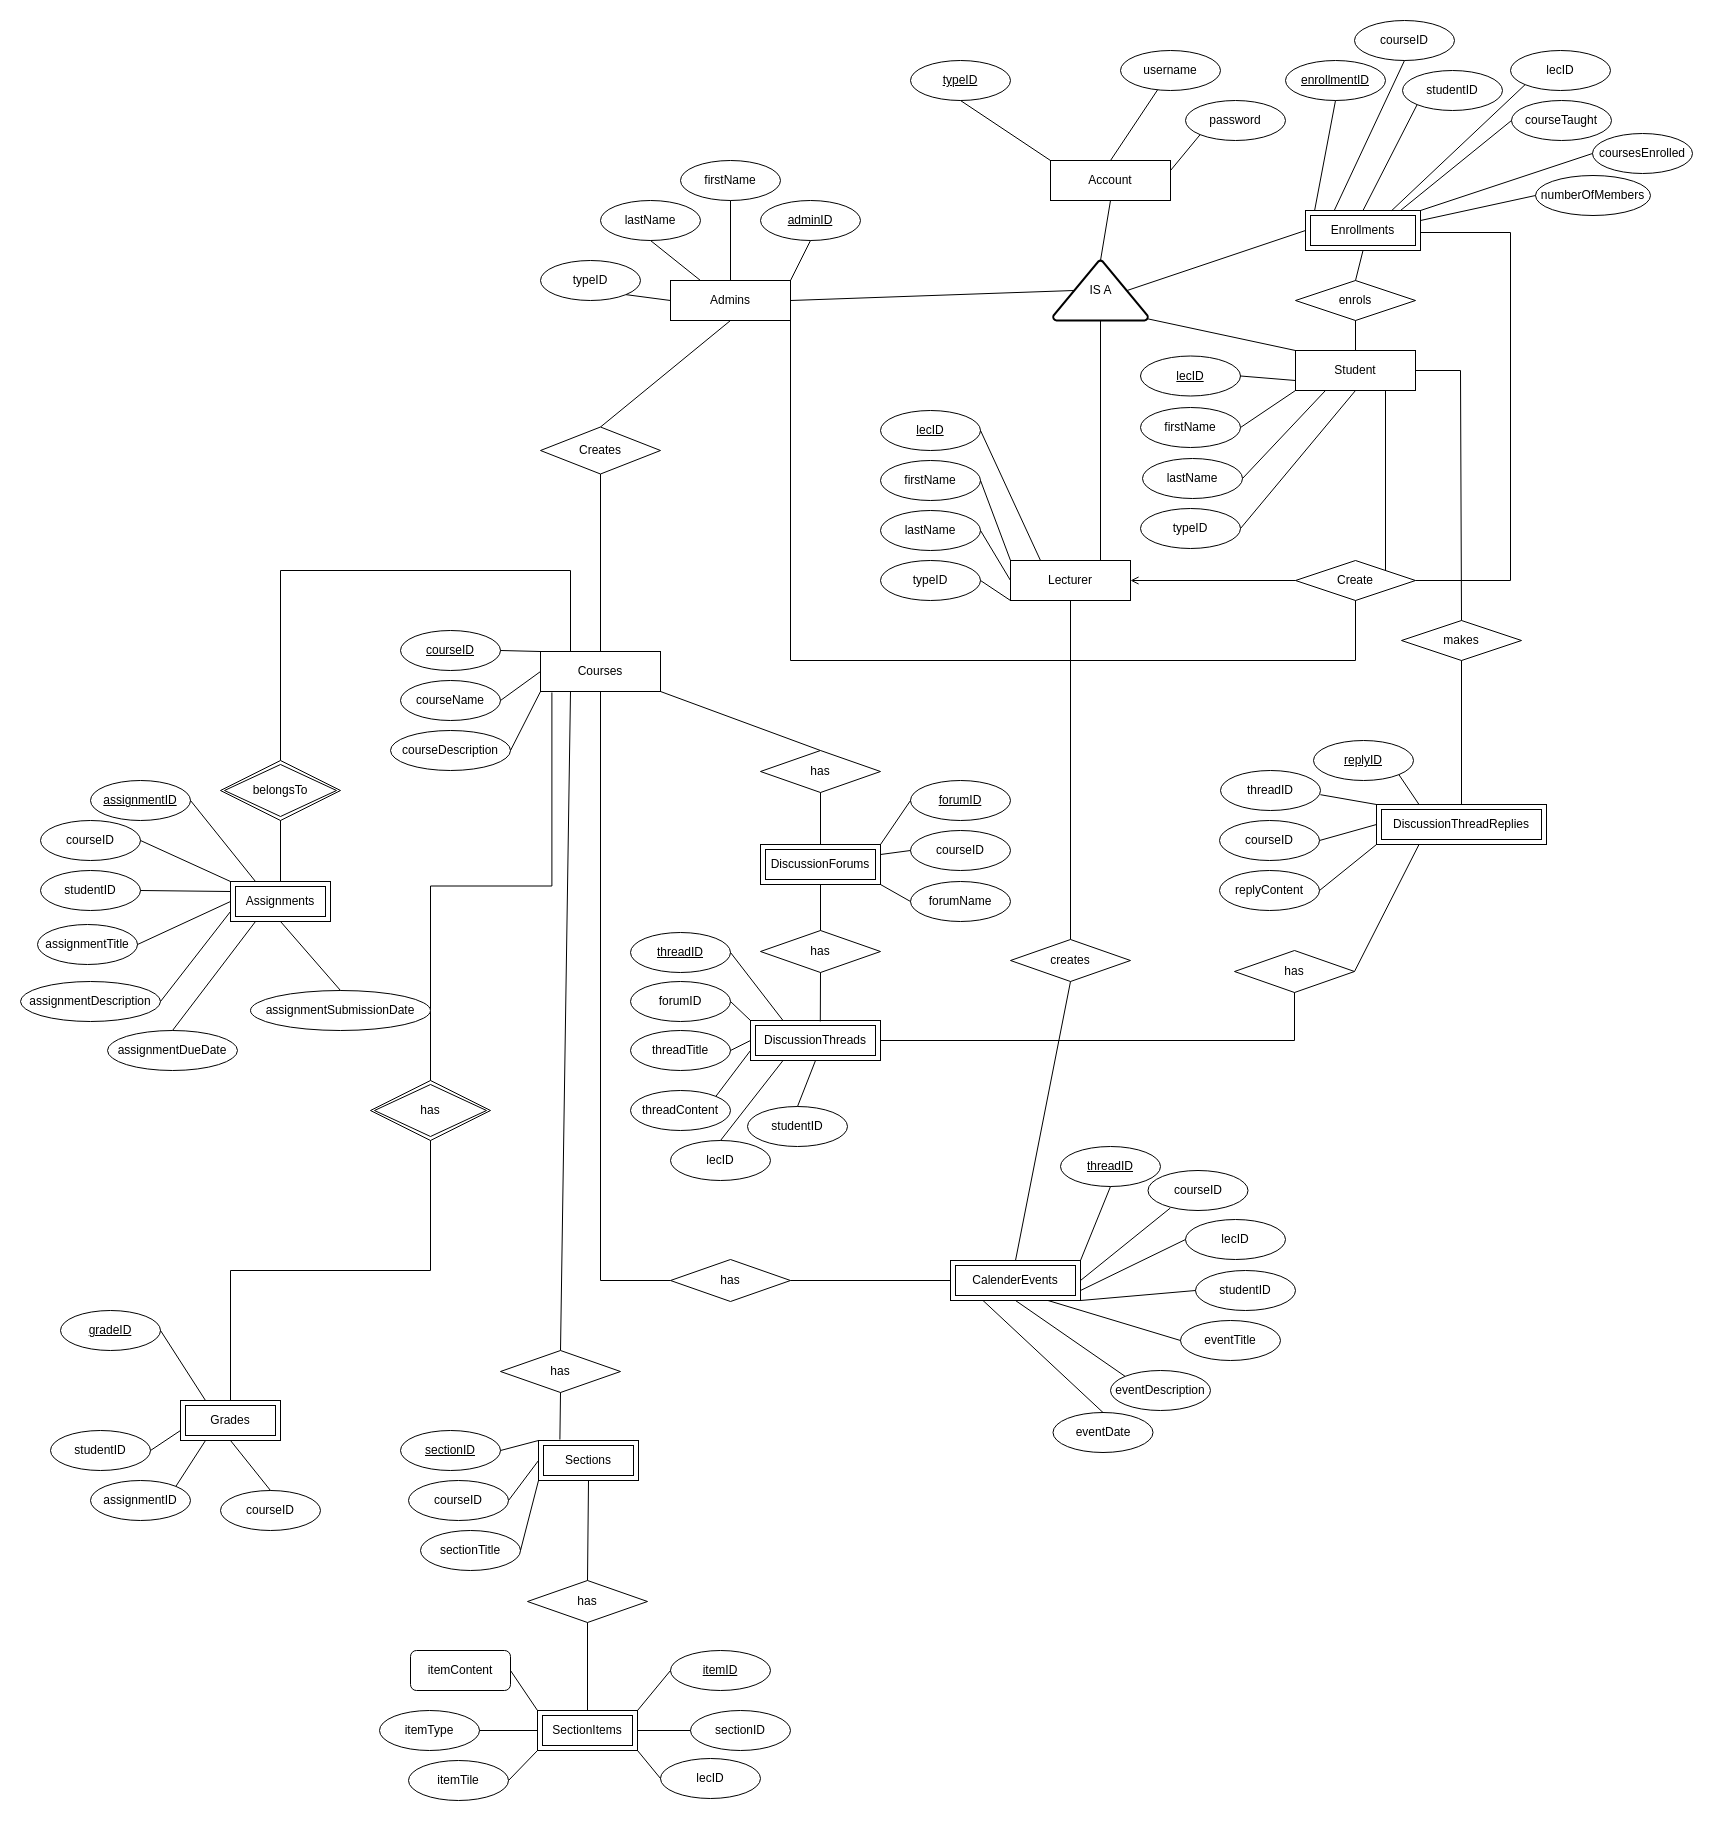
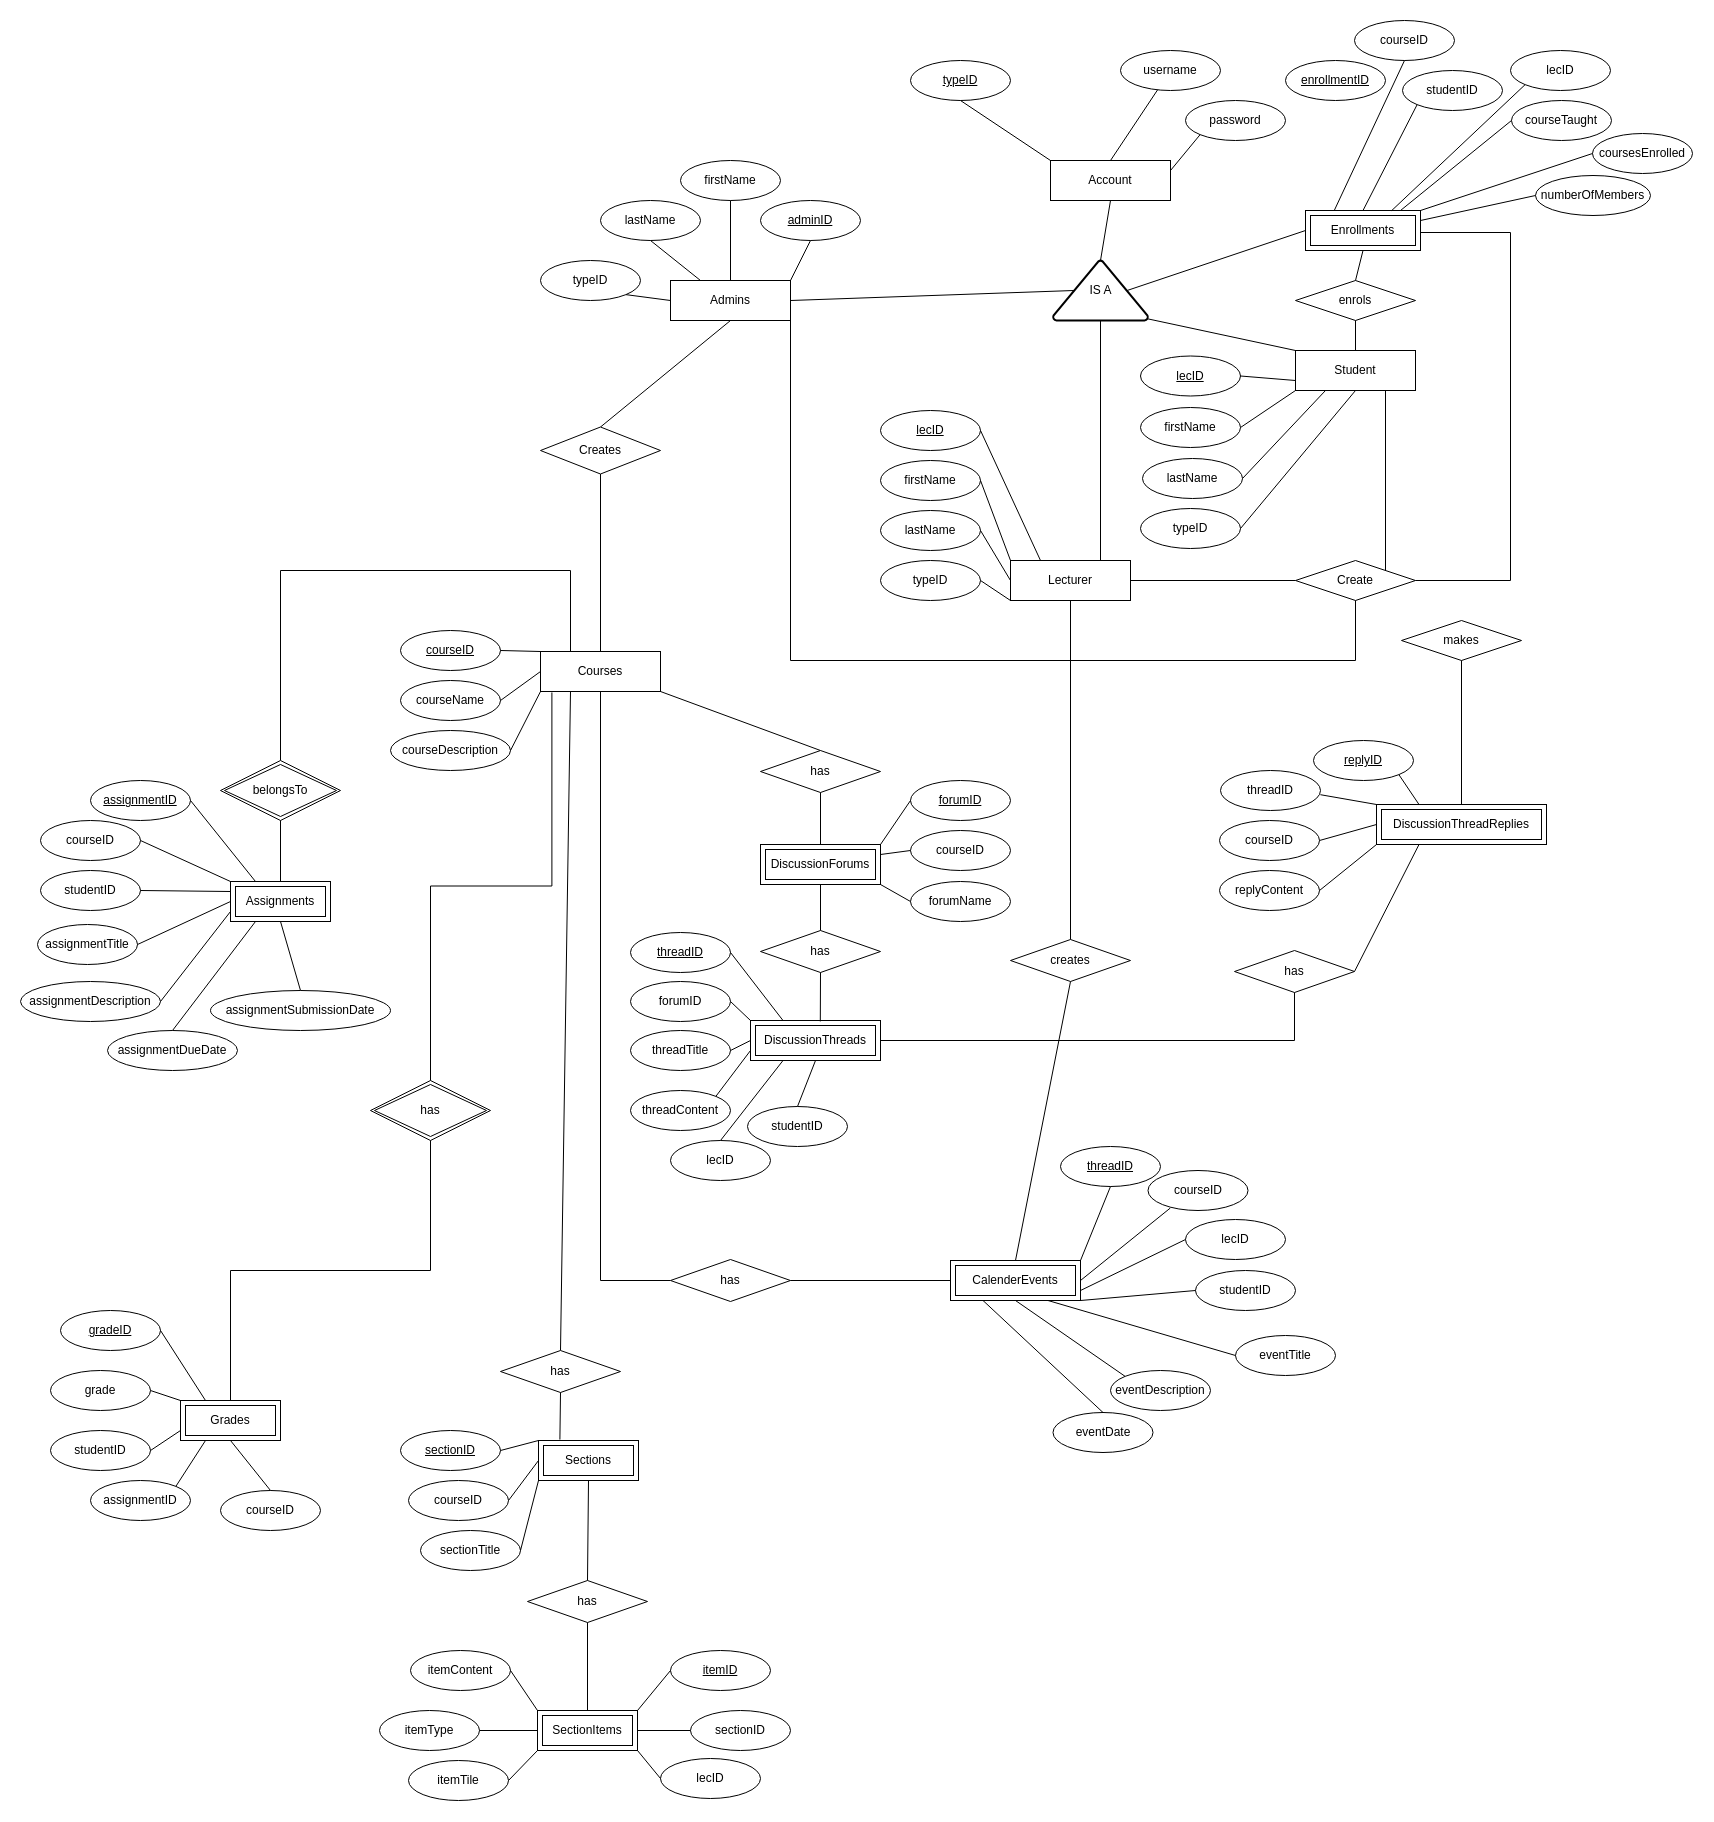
(1325, 155) -> none
(1461, 473) -> none
(1136, 581) -> (1136, 581)
(341, 1011) -> (301, 1011)
(1231, 1341) -> (1286, 1356)
none -> (101, 1391)
none -> (166, 1396)
(461, 1671) -> (461, 1671)
